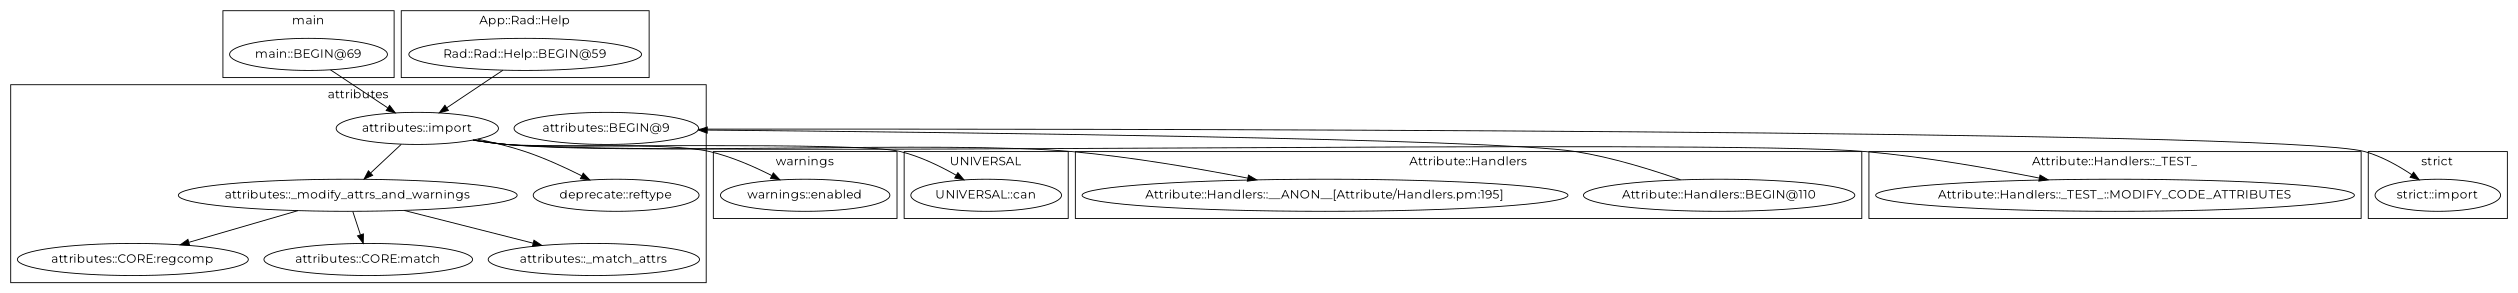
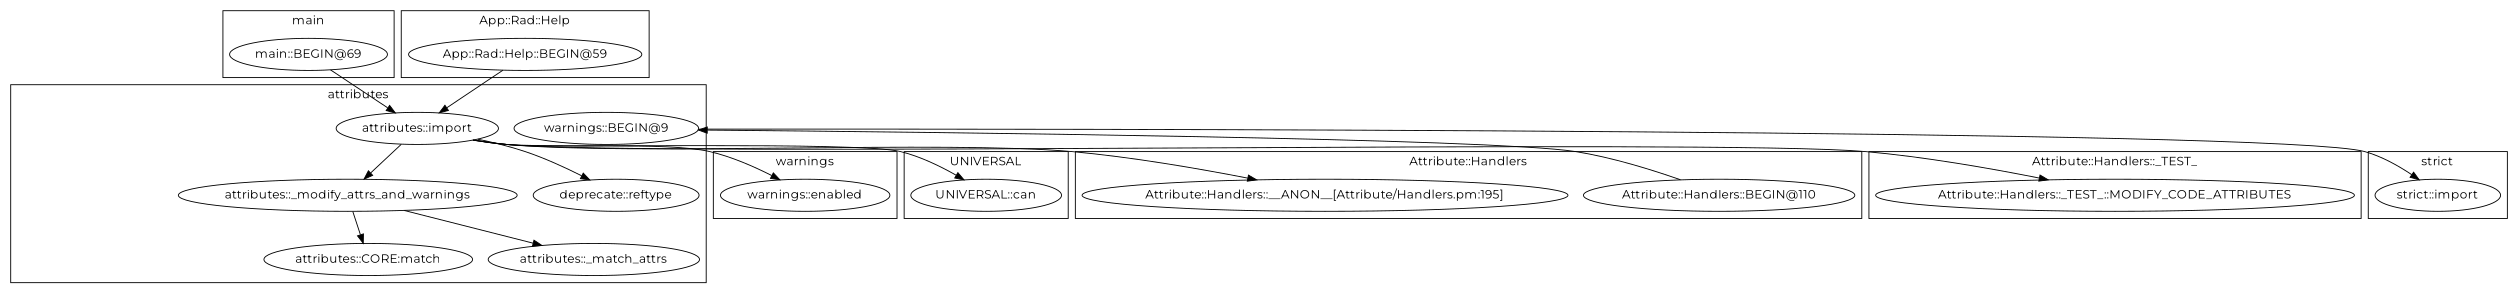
(525, 54) -> (525, 54)
(606, 128) -> (606, 128)
(133, 259) -> none
